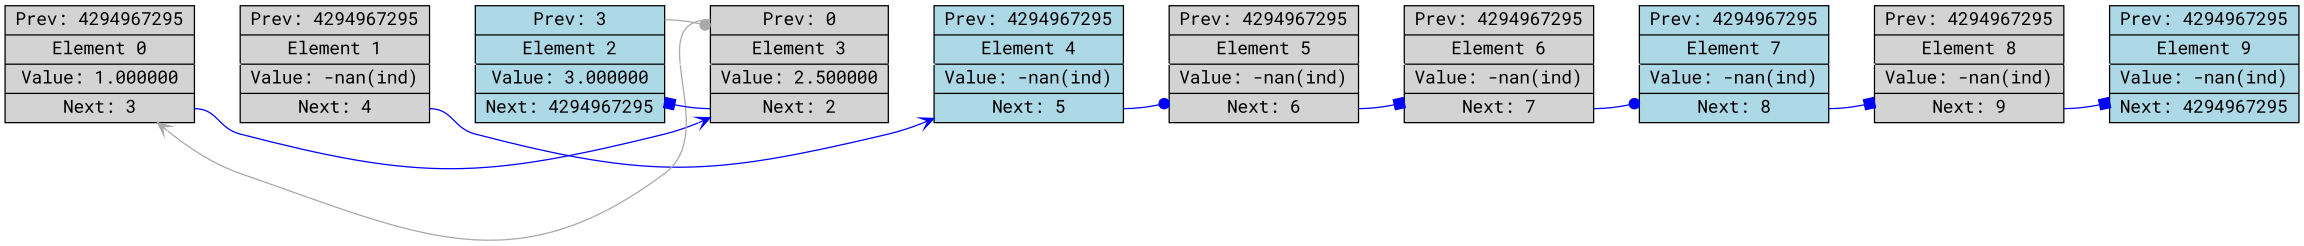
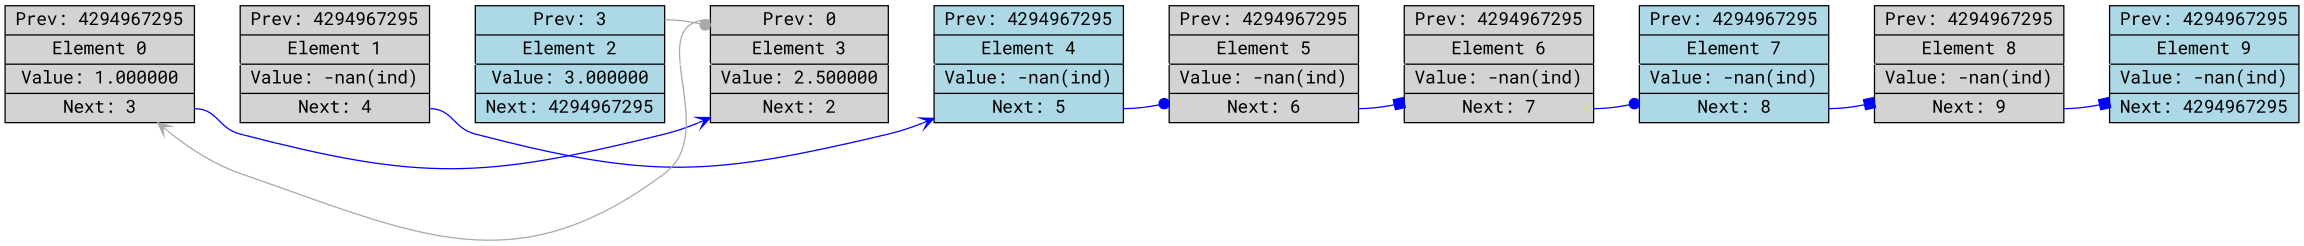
(694, 108) -> none
